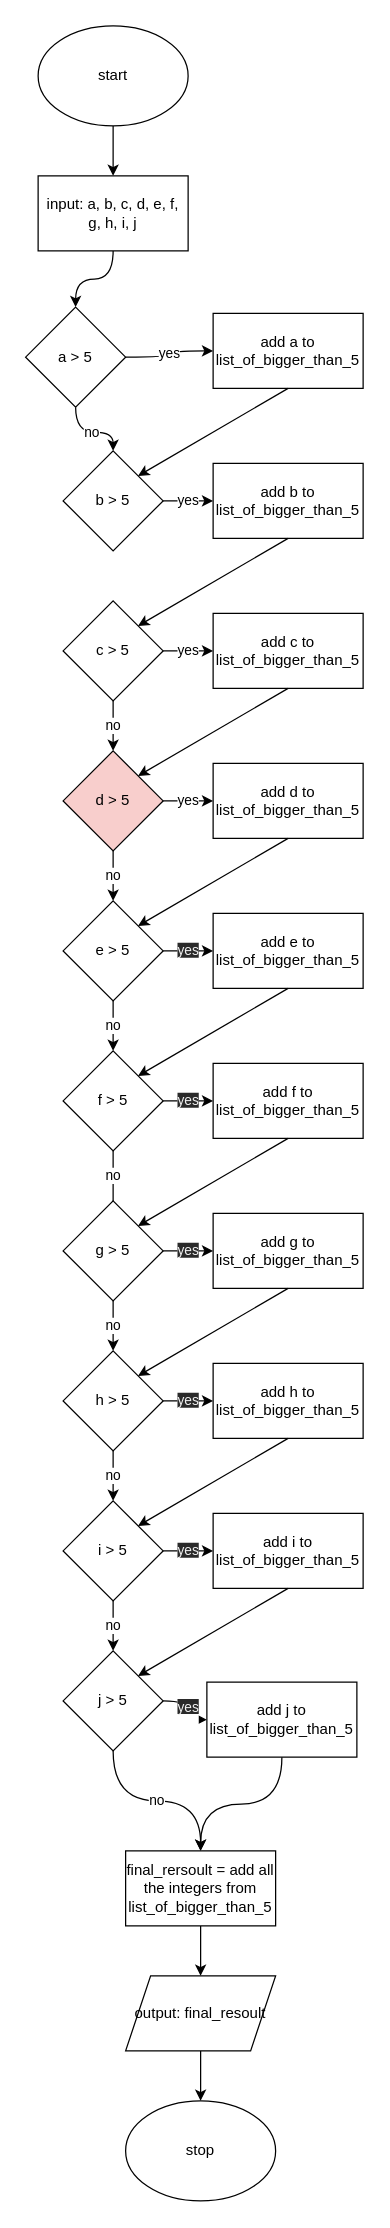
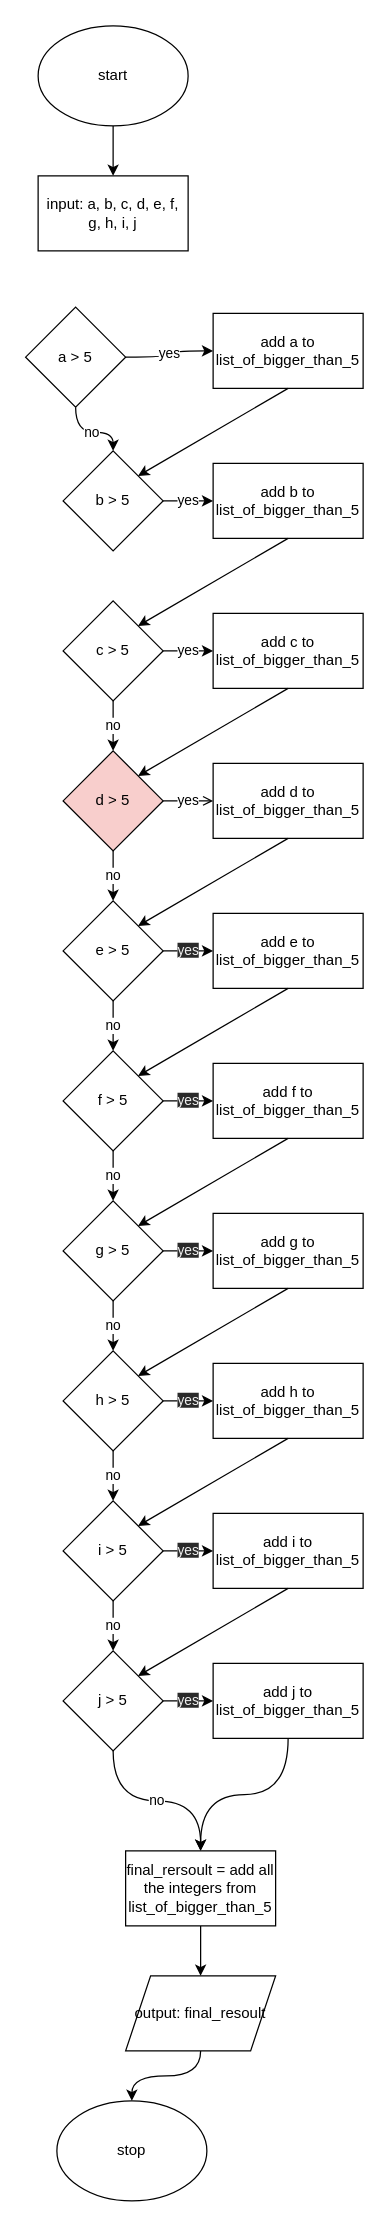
(100, 278) -> none
(203, 801) -> (205, 801)
(113, 1193) -> (113, 1190)
(282, 1719) -> (288, 1701)
(201, 2151) -> (132, 2151)
